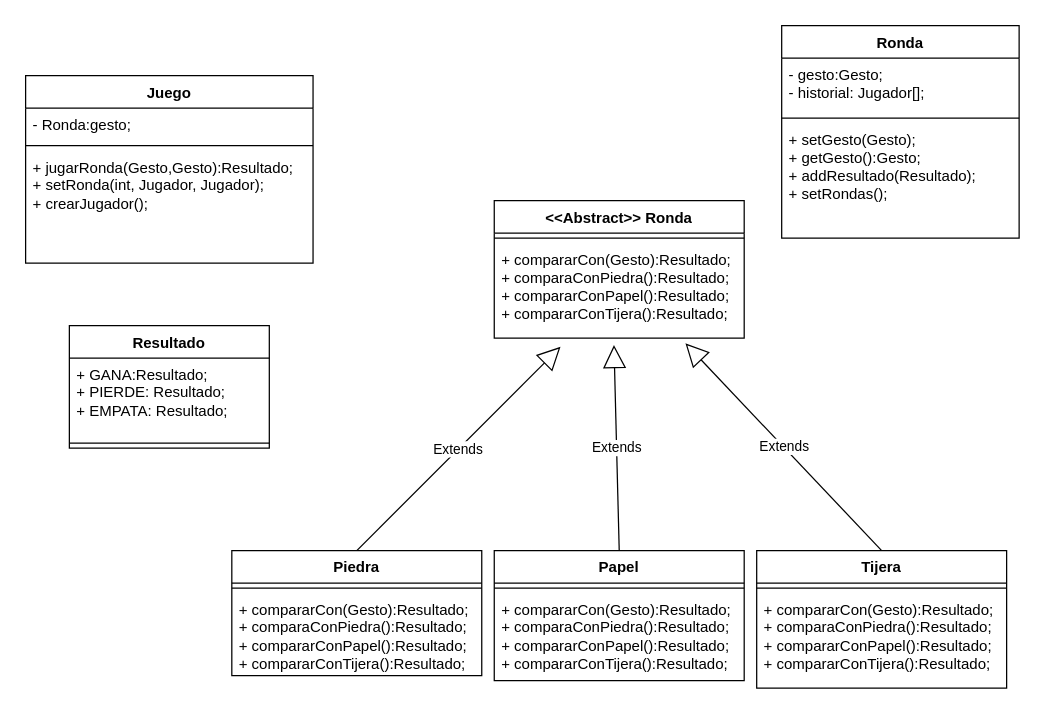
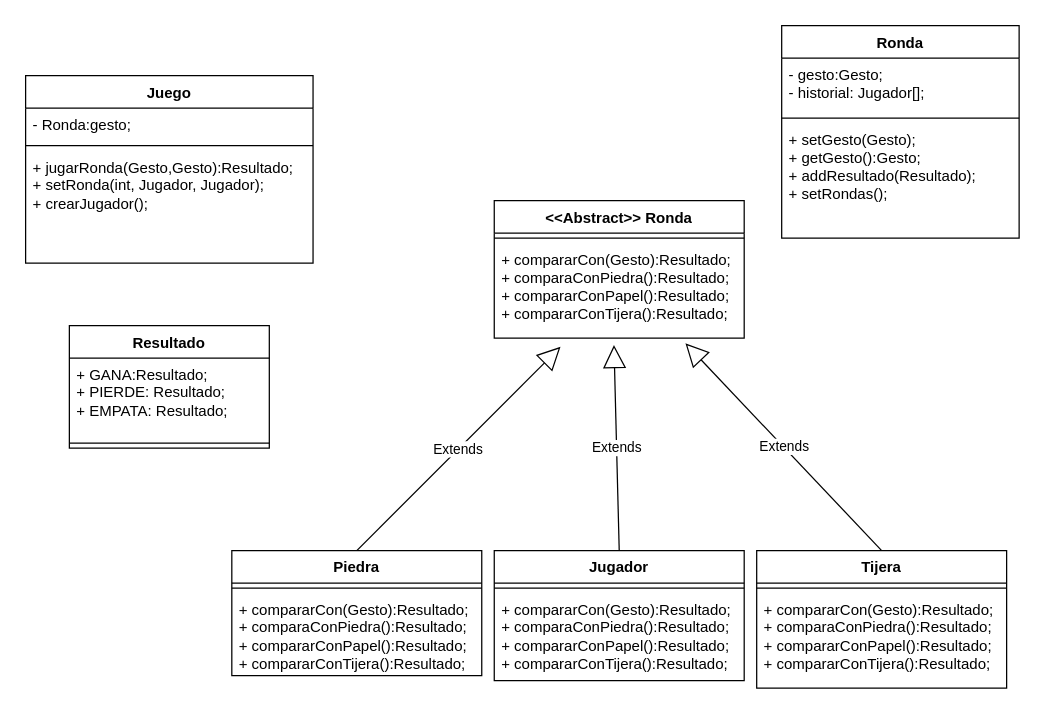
(619, 568) -> (619, 568)
